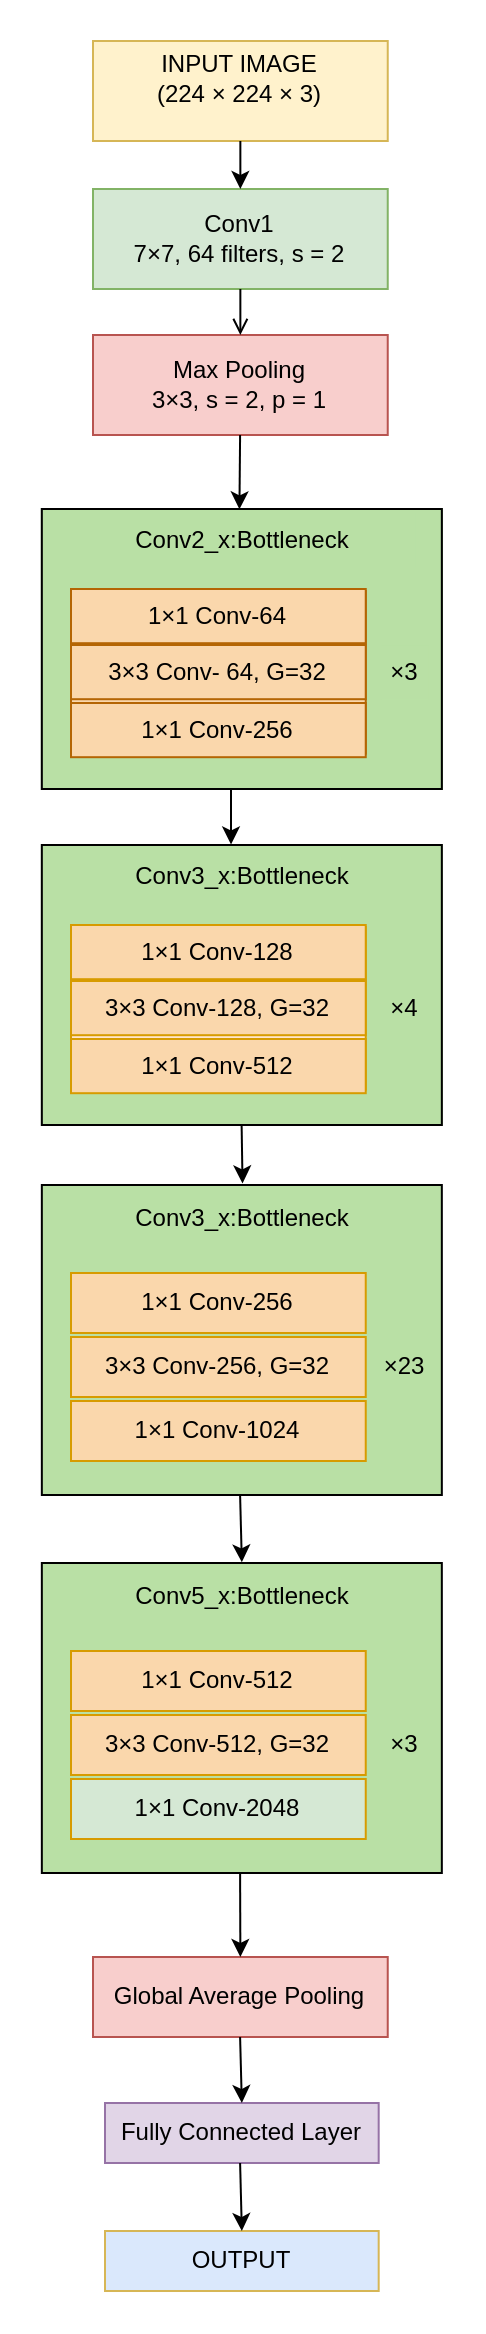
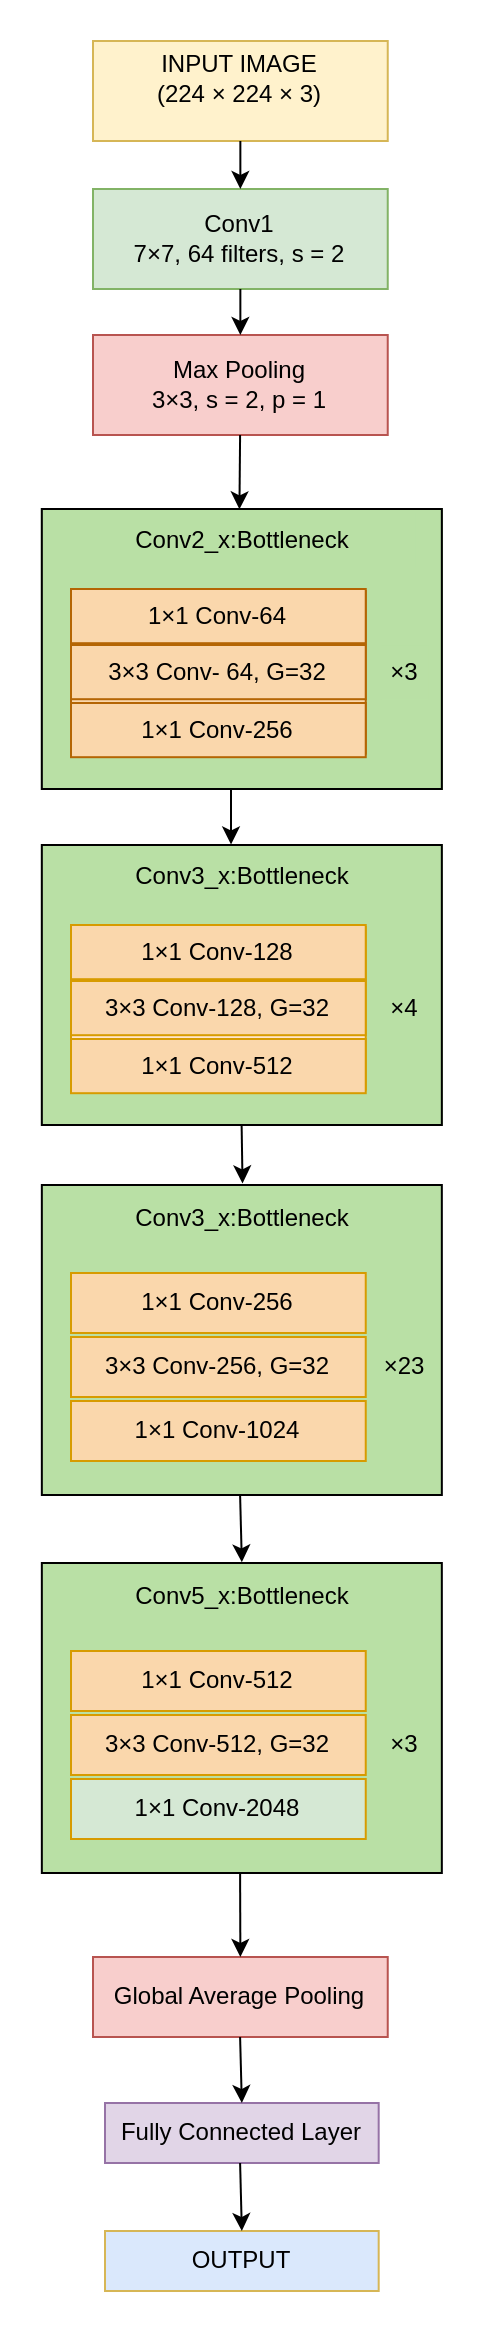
(240, 323) -> (240, 320)
